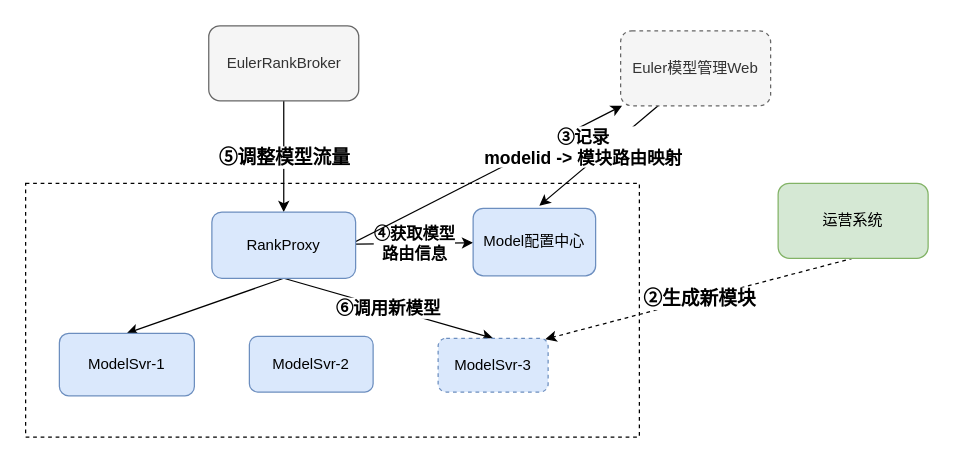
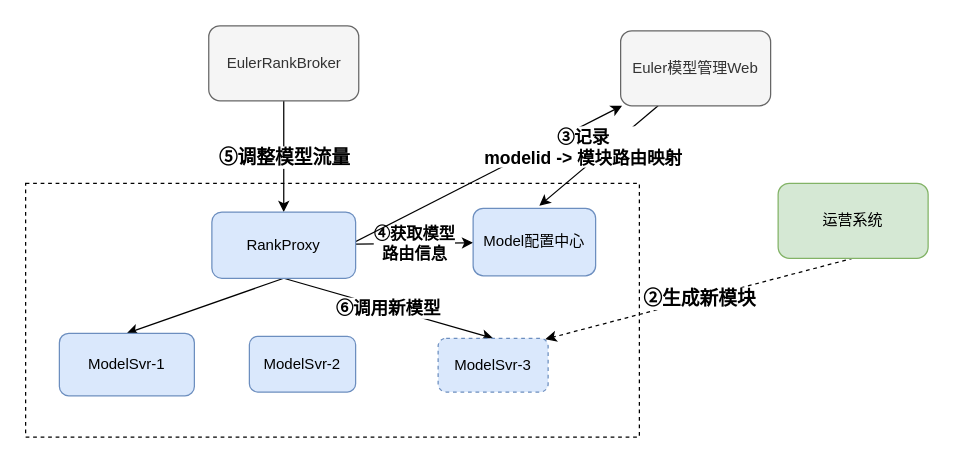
(696, 68) -> (696, 68)
(311, 364) -> (303, 364)
